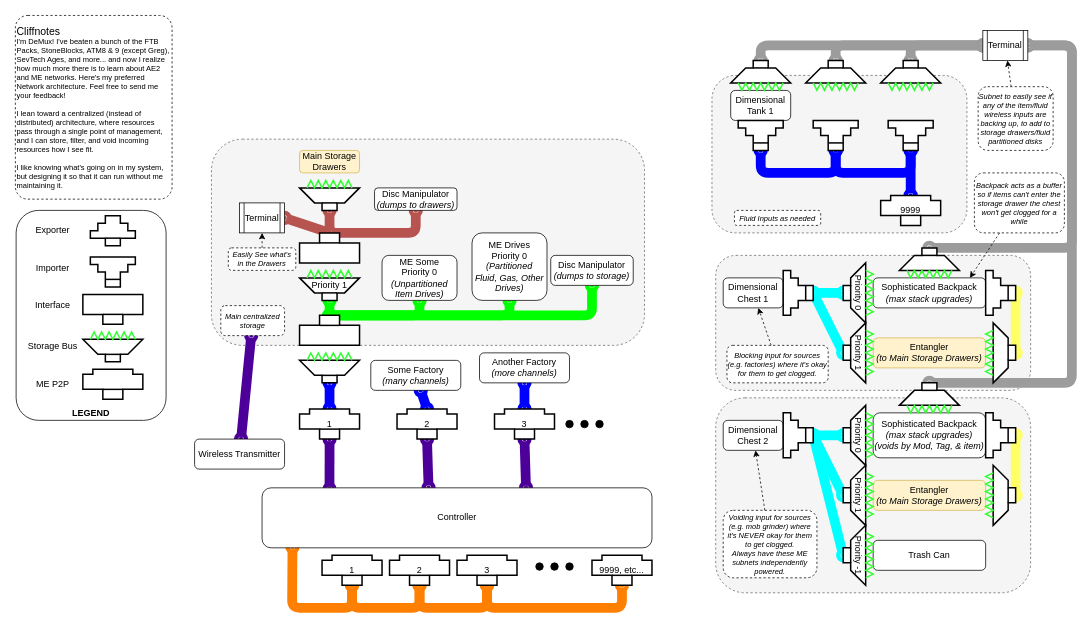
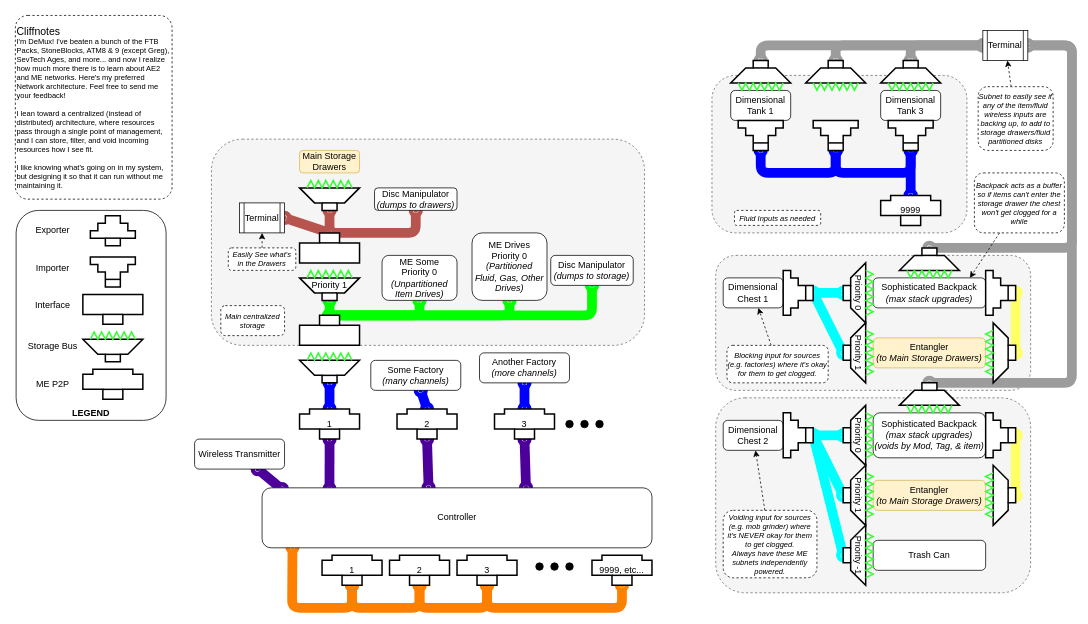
none -> (911, 105)
(246, 388) -> (270, 479)
